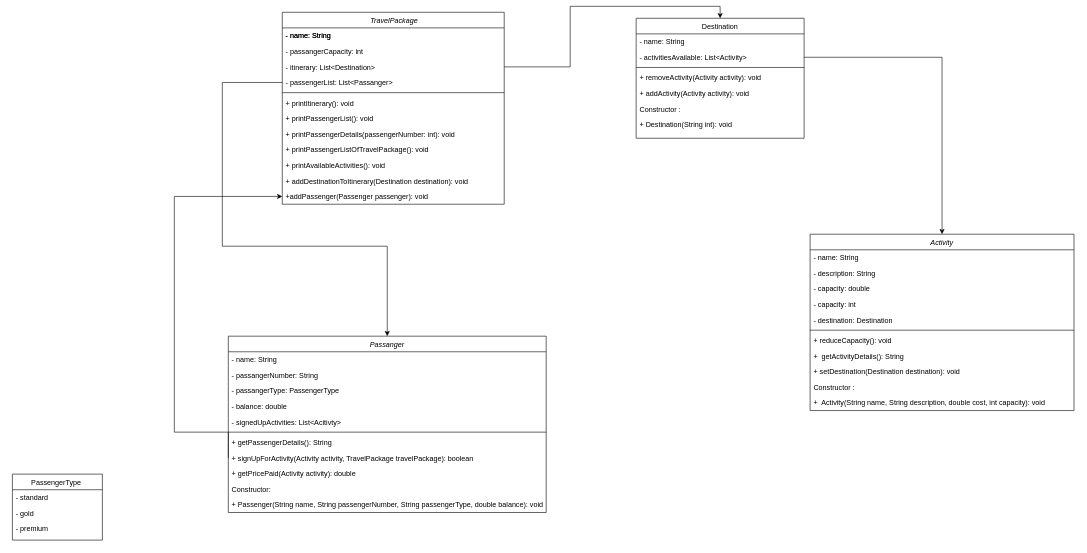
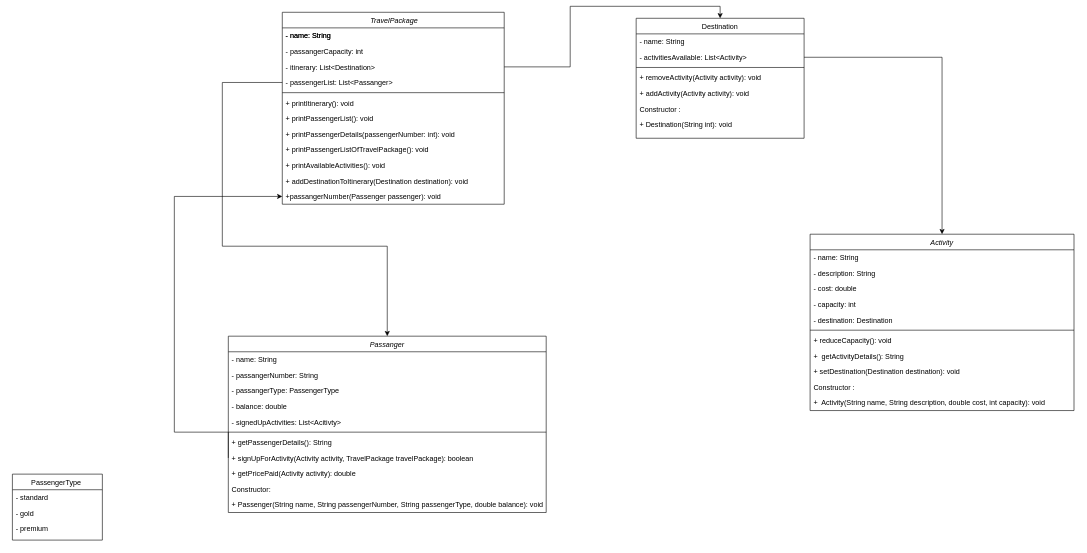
(362, 197) -> (369, 197)
(845, 289) -> (838, 289)
